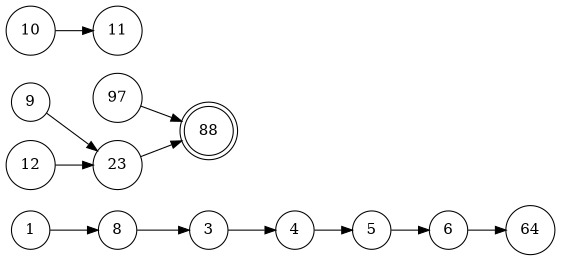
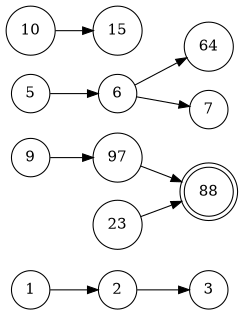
(118, 31) -> (118, 31)
none -> (209, 110)
(68, 129) -> (66, 158)
(31, 165) -> none
(118, 230) -> (118, 290)
(295, 230) -> none
